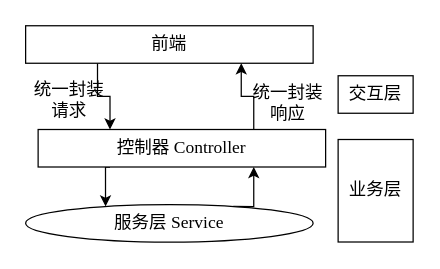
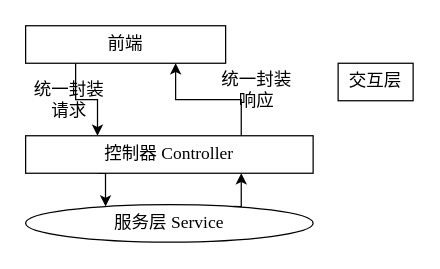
(169, 44) -> (126, 44)
(376, 94) -> (376, 82)
(288, 103) -> (257, 91)
(182, 148) -> (169, 154)
(376, 191) -> none
